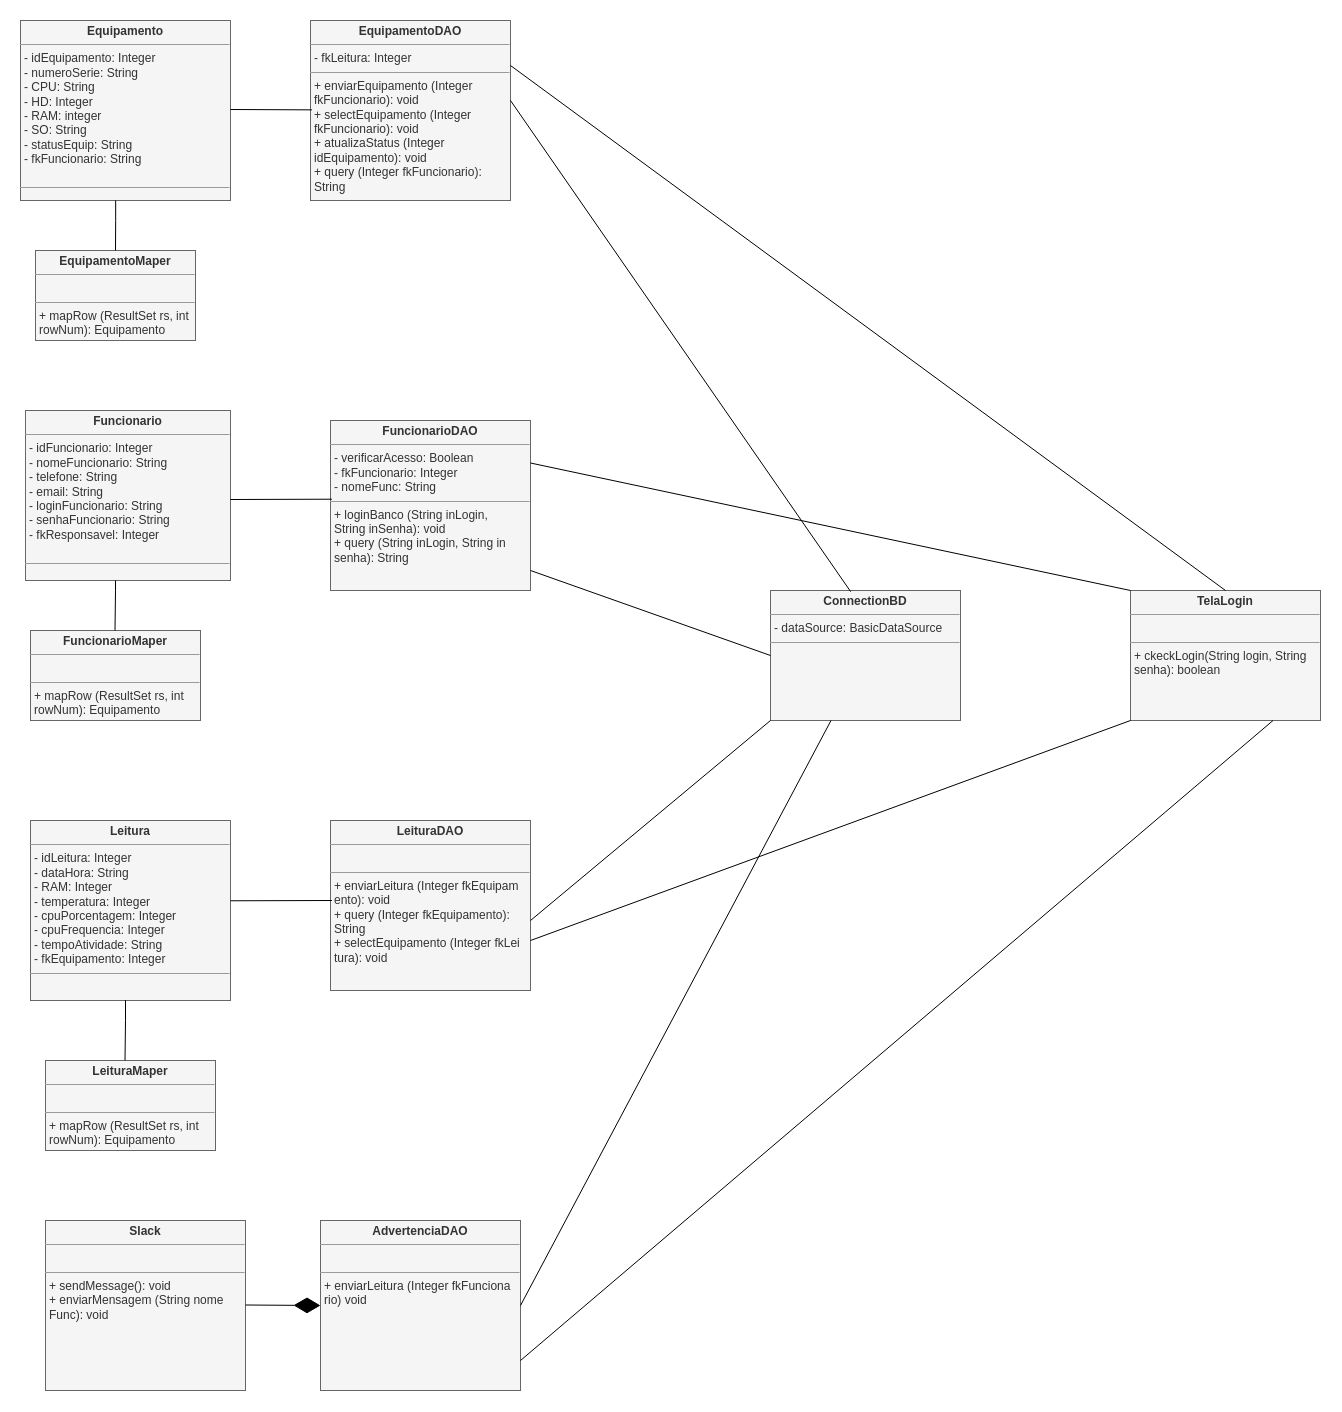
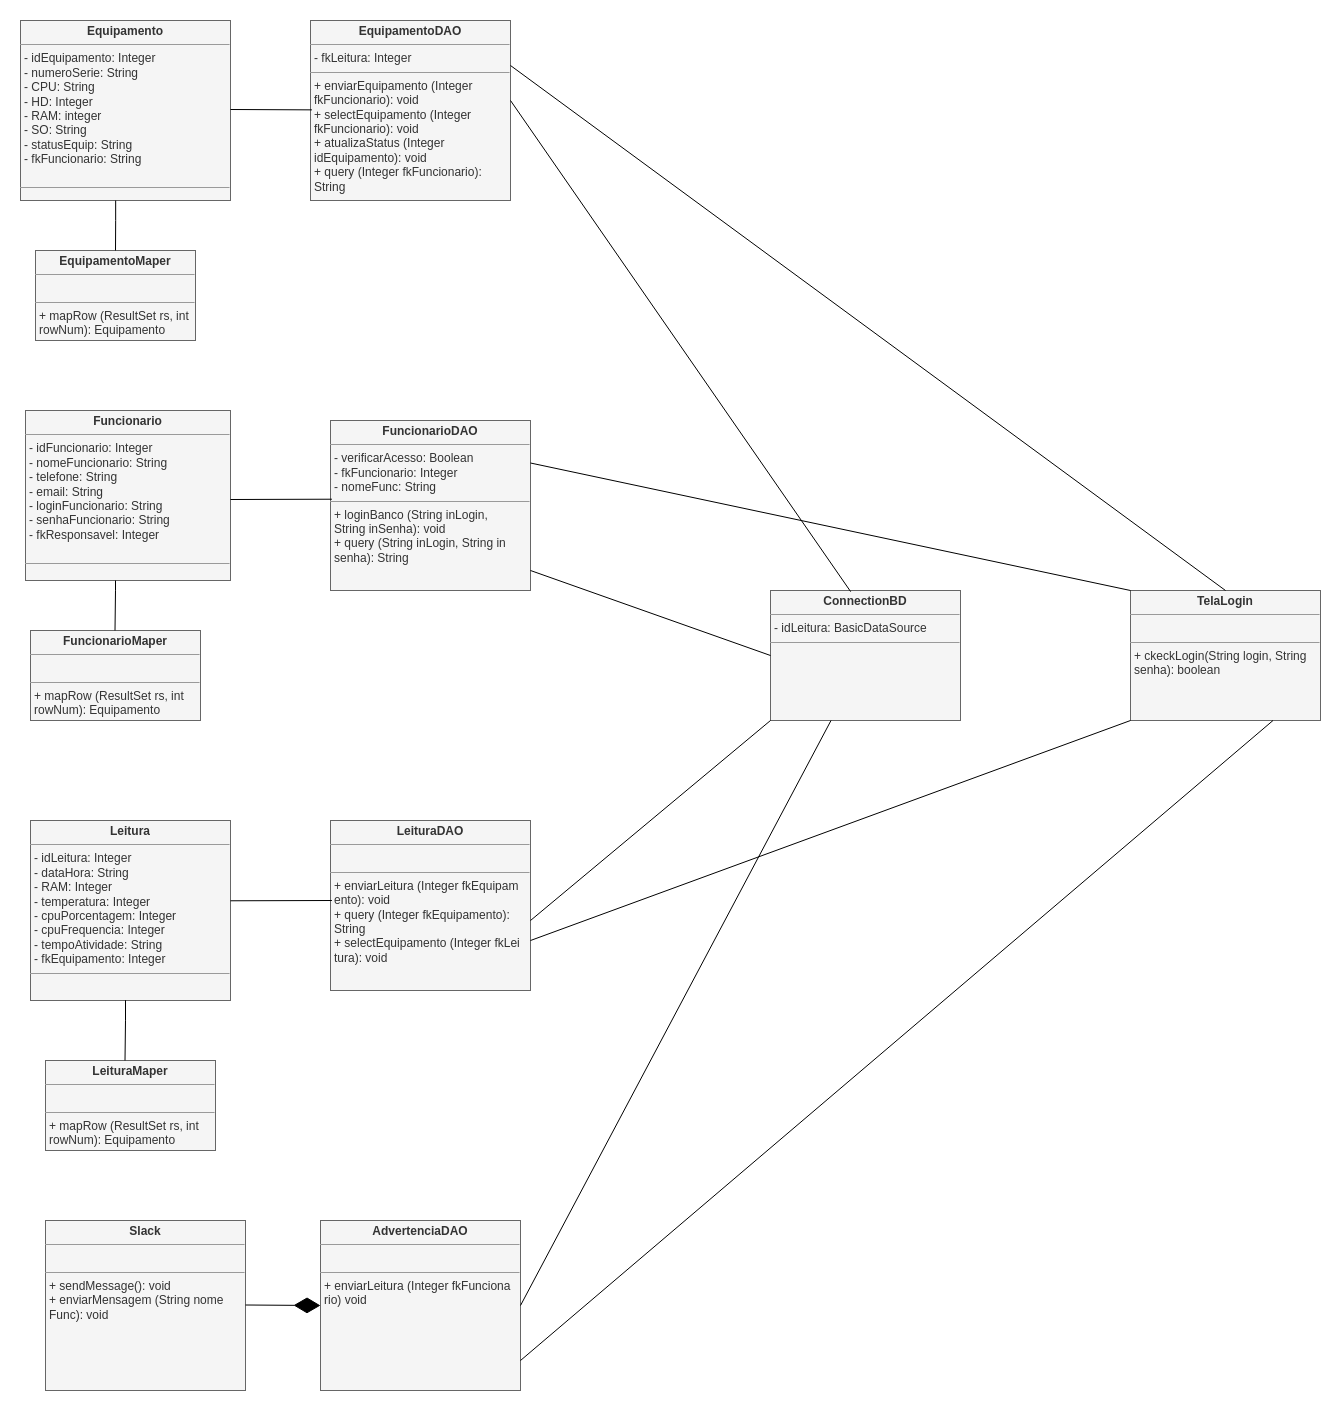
(862, 605) -> (855, 605)
